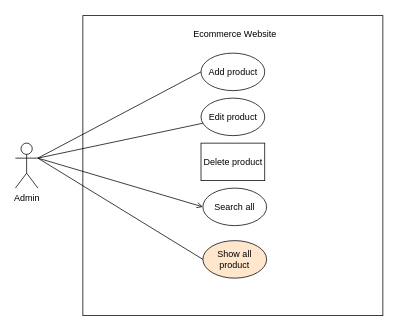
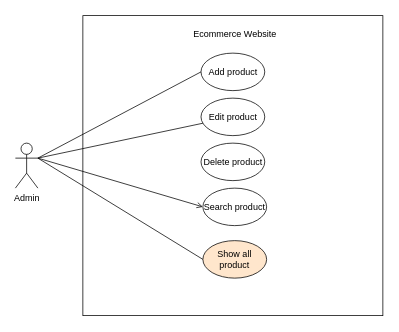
(233, 162) -> (233, 162)
(235, 207) -> (235, 207)
